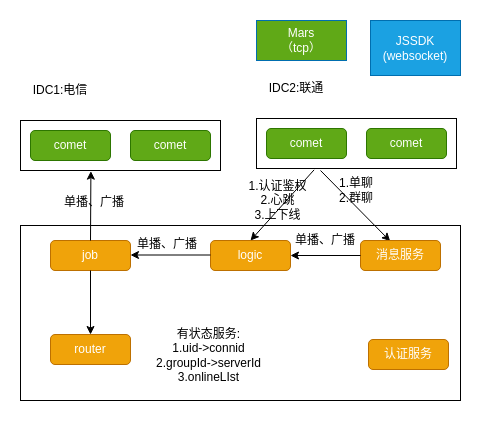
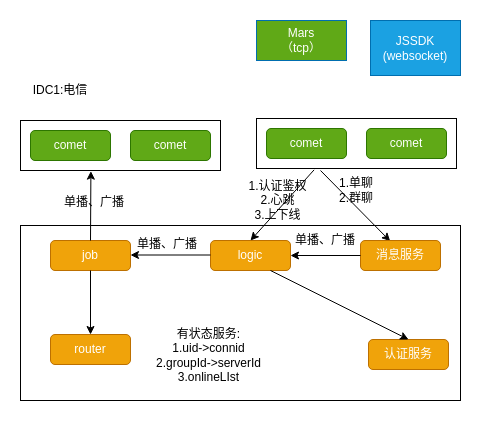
(297, 89) -> none
none -> (336, 303)
